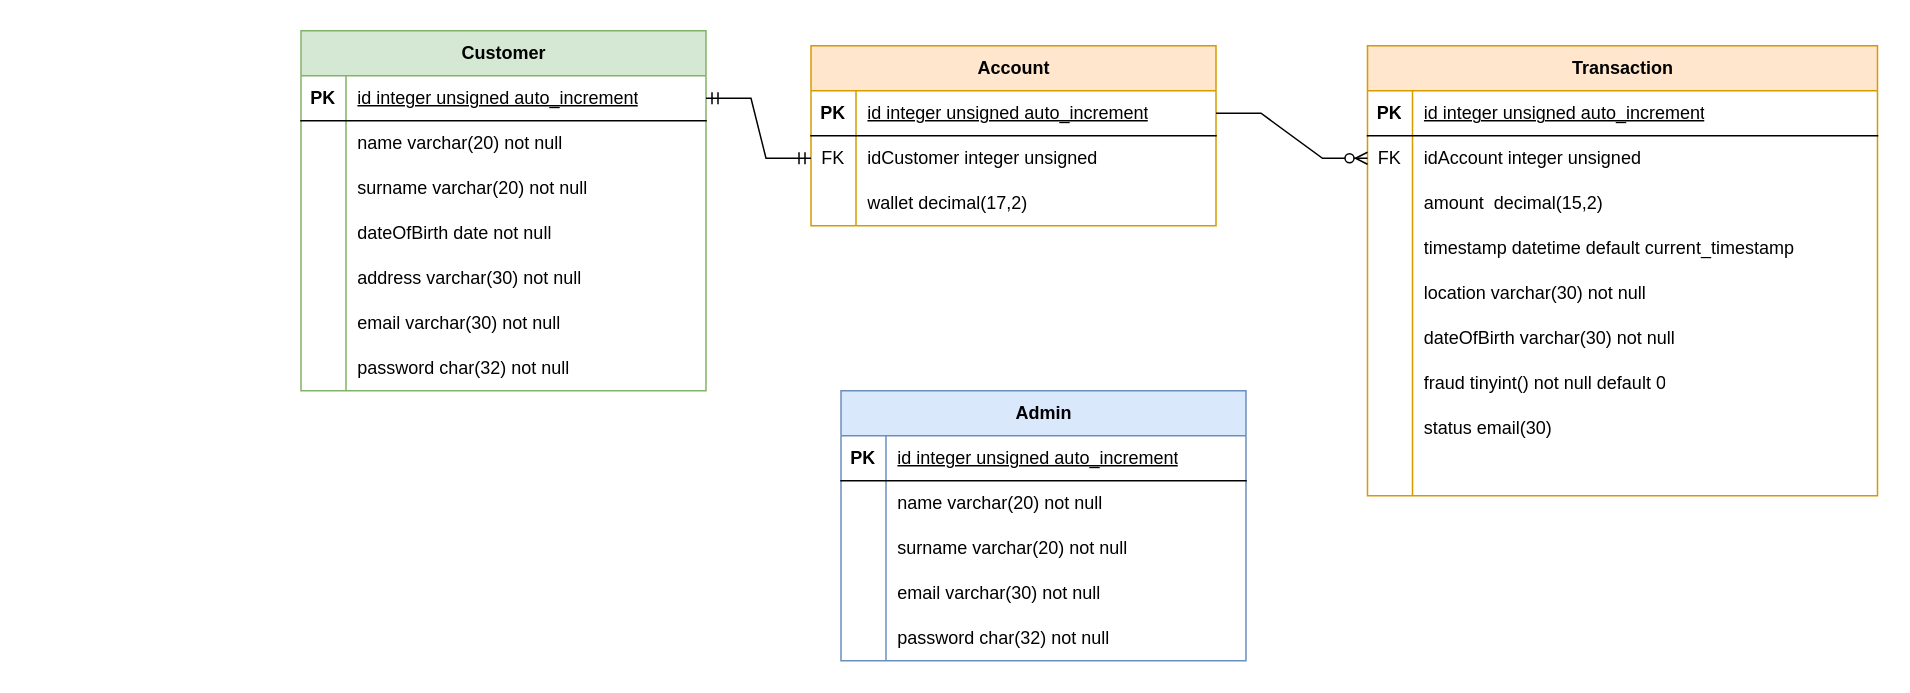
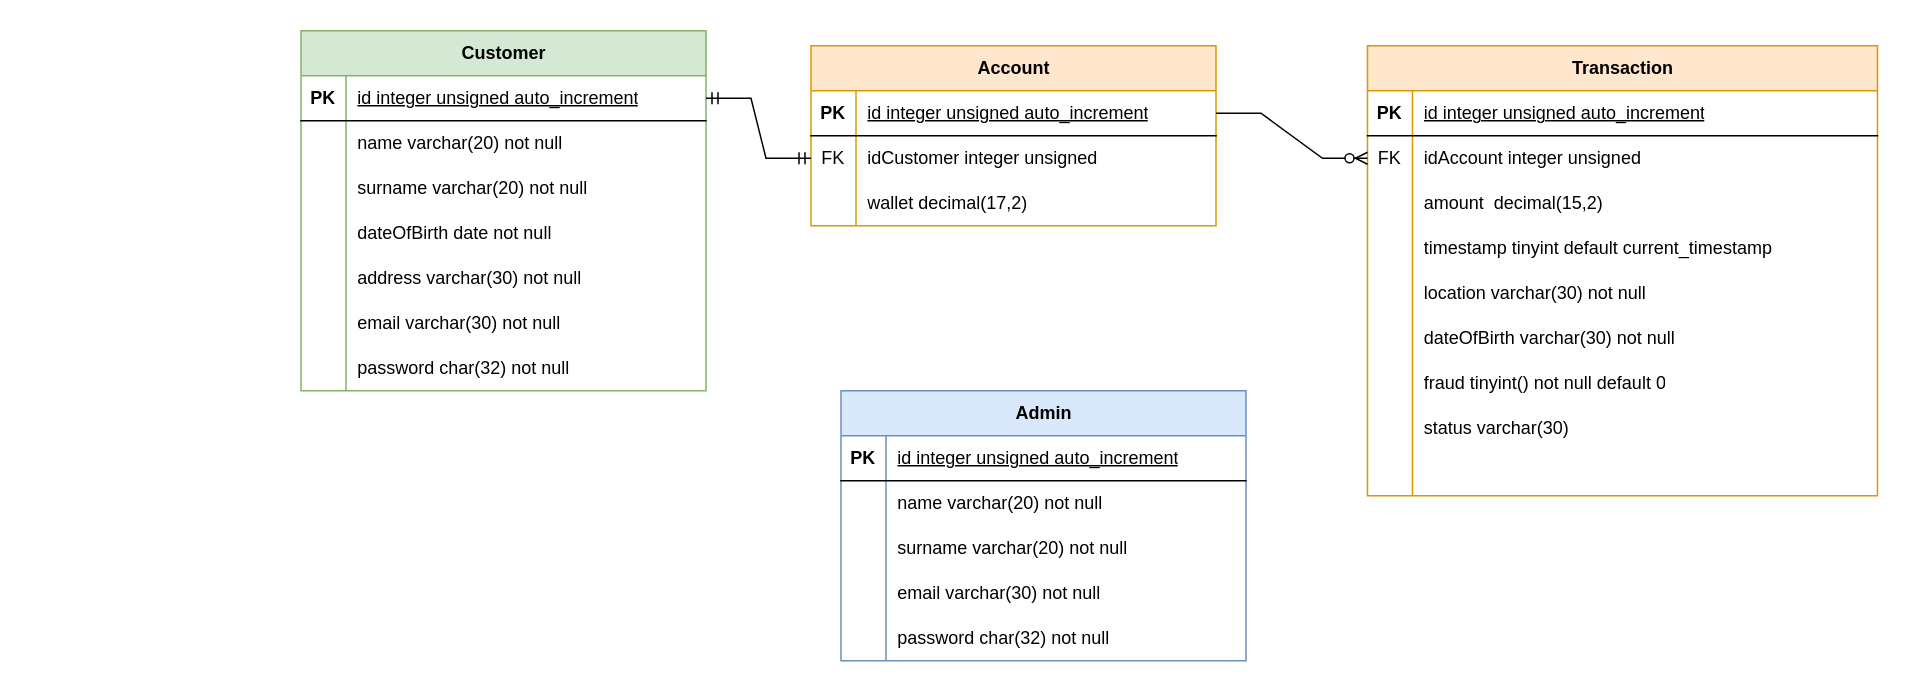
(1630, 248) -> (1622, 248)
(1498, 428) -> (1513, 428)
